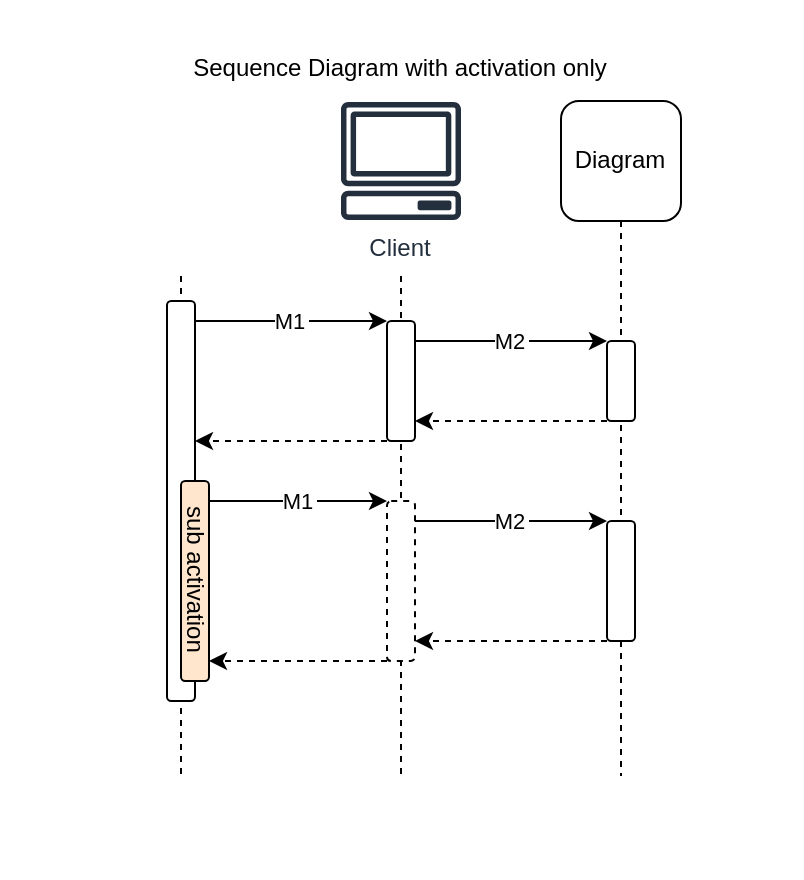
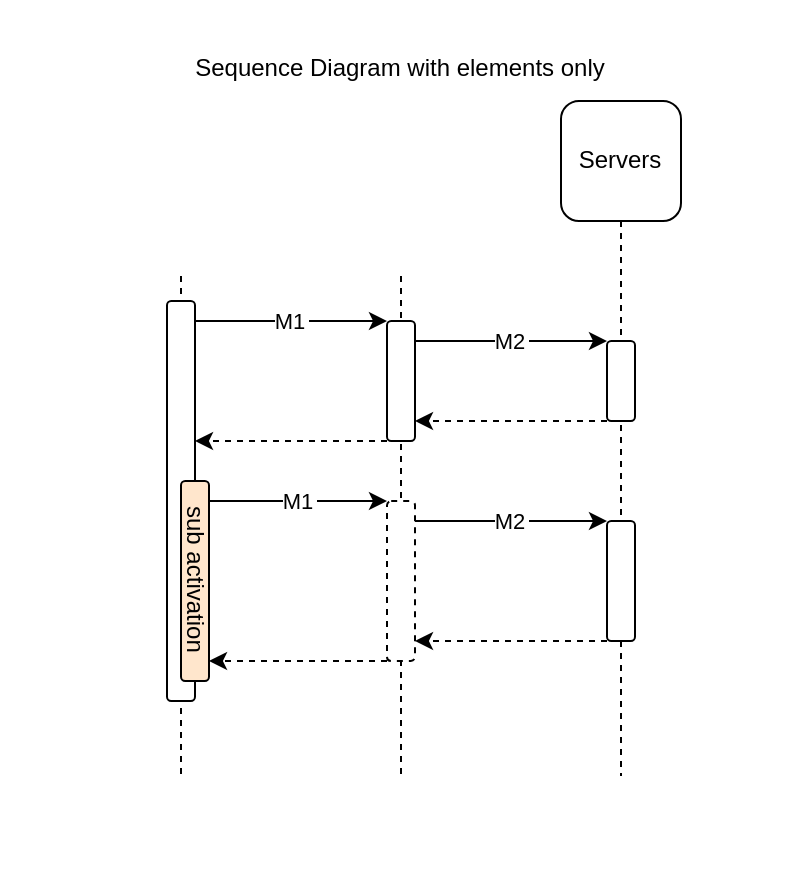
(400, 68) -> (400, 68)
(401, 161) -> none
(621, 161) -> (621, 161)
